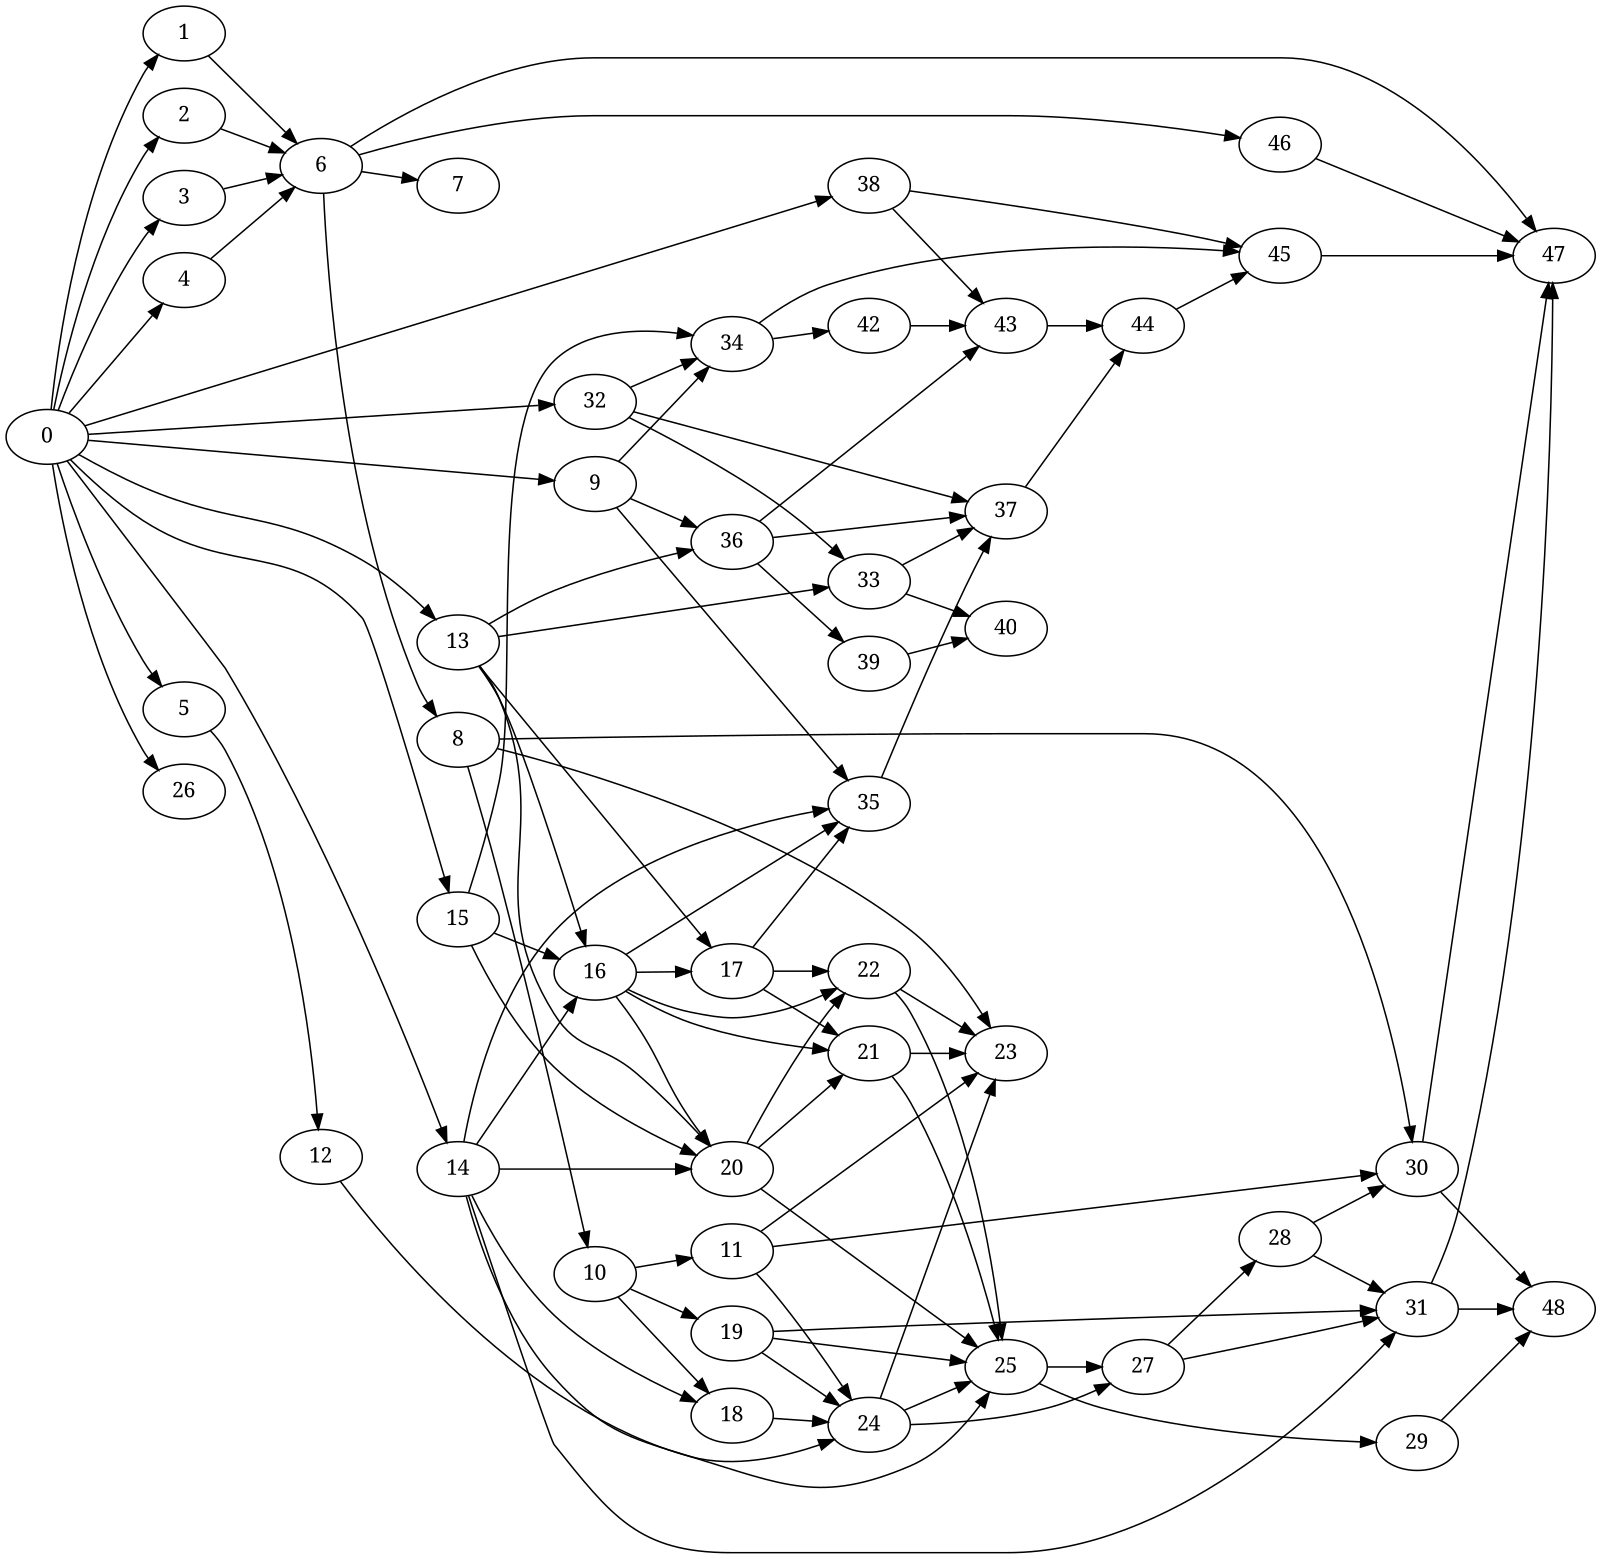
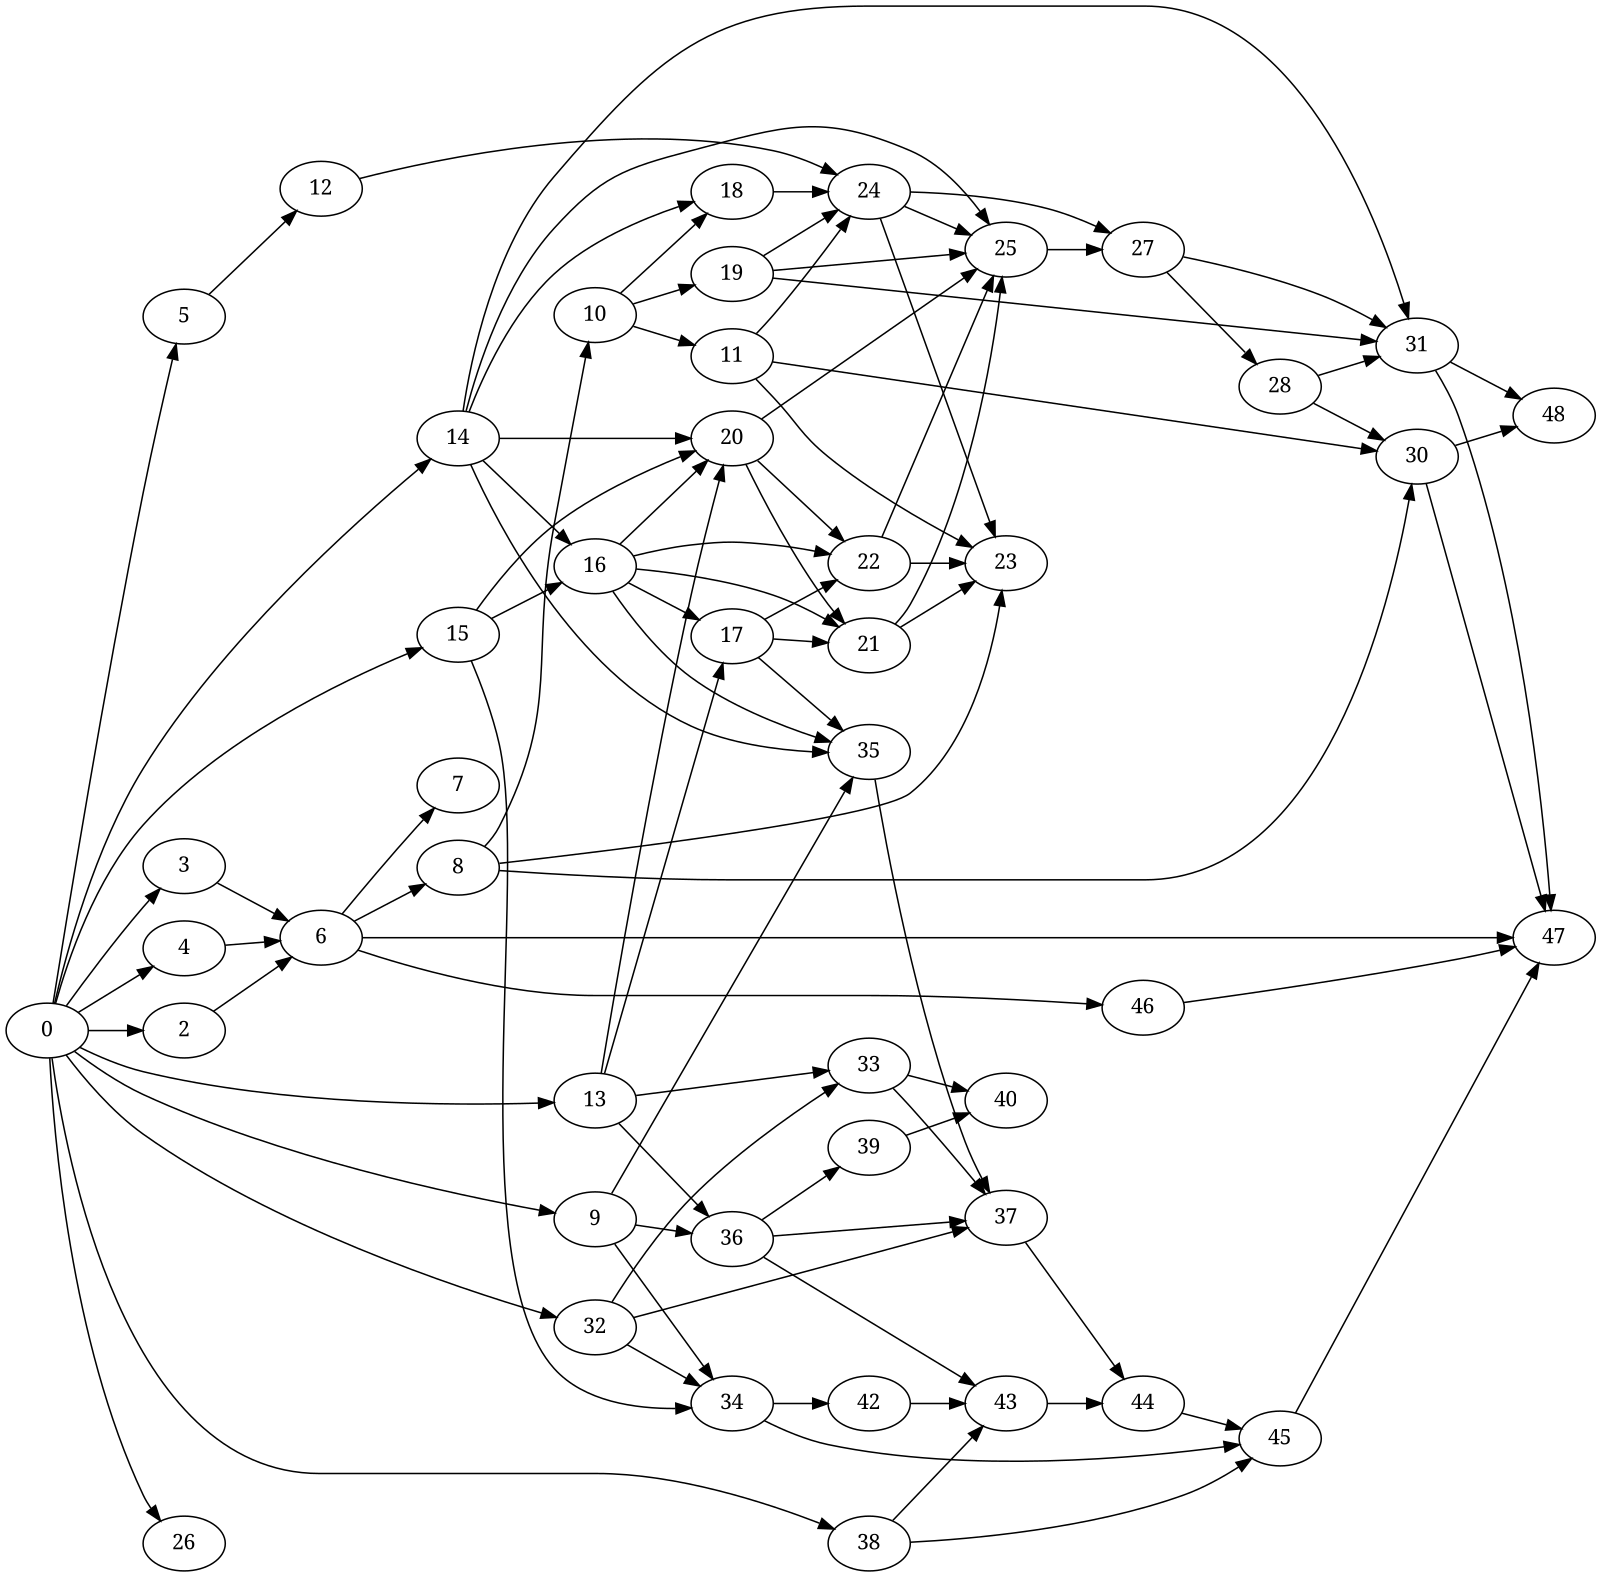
(184, 33) -> none
(537, 796) -> none
(1417, 1443) -> none
